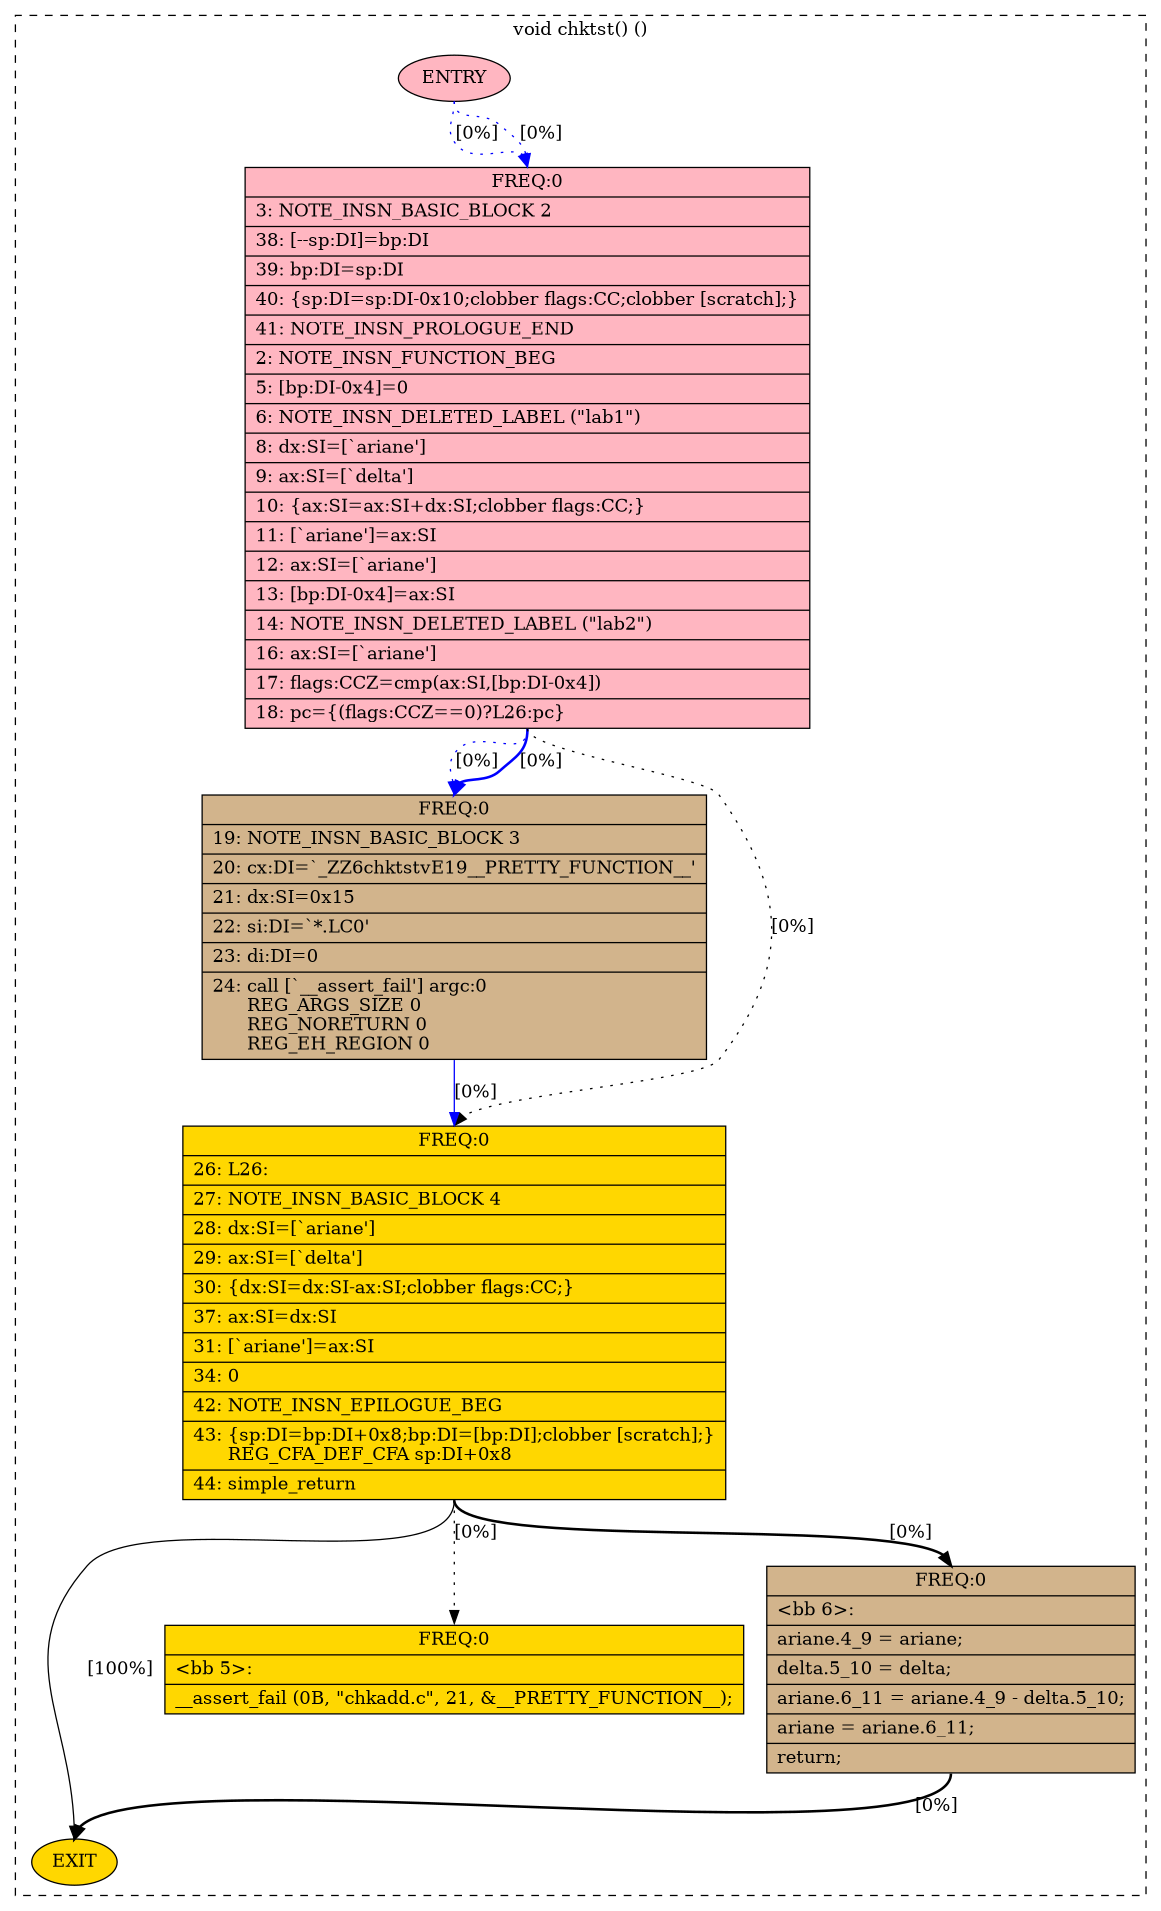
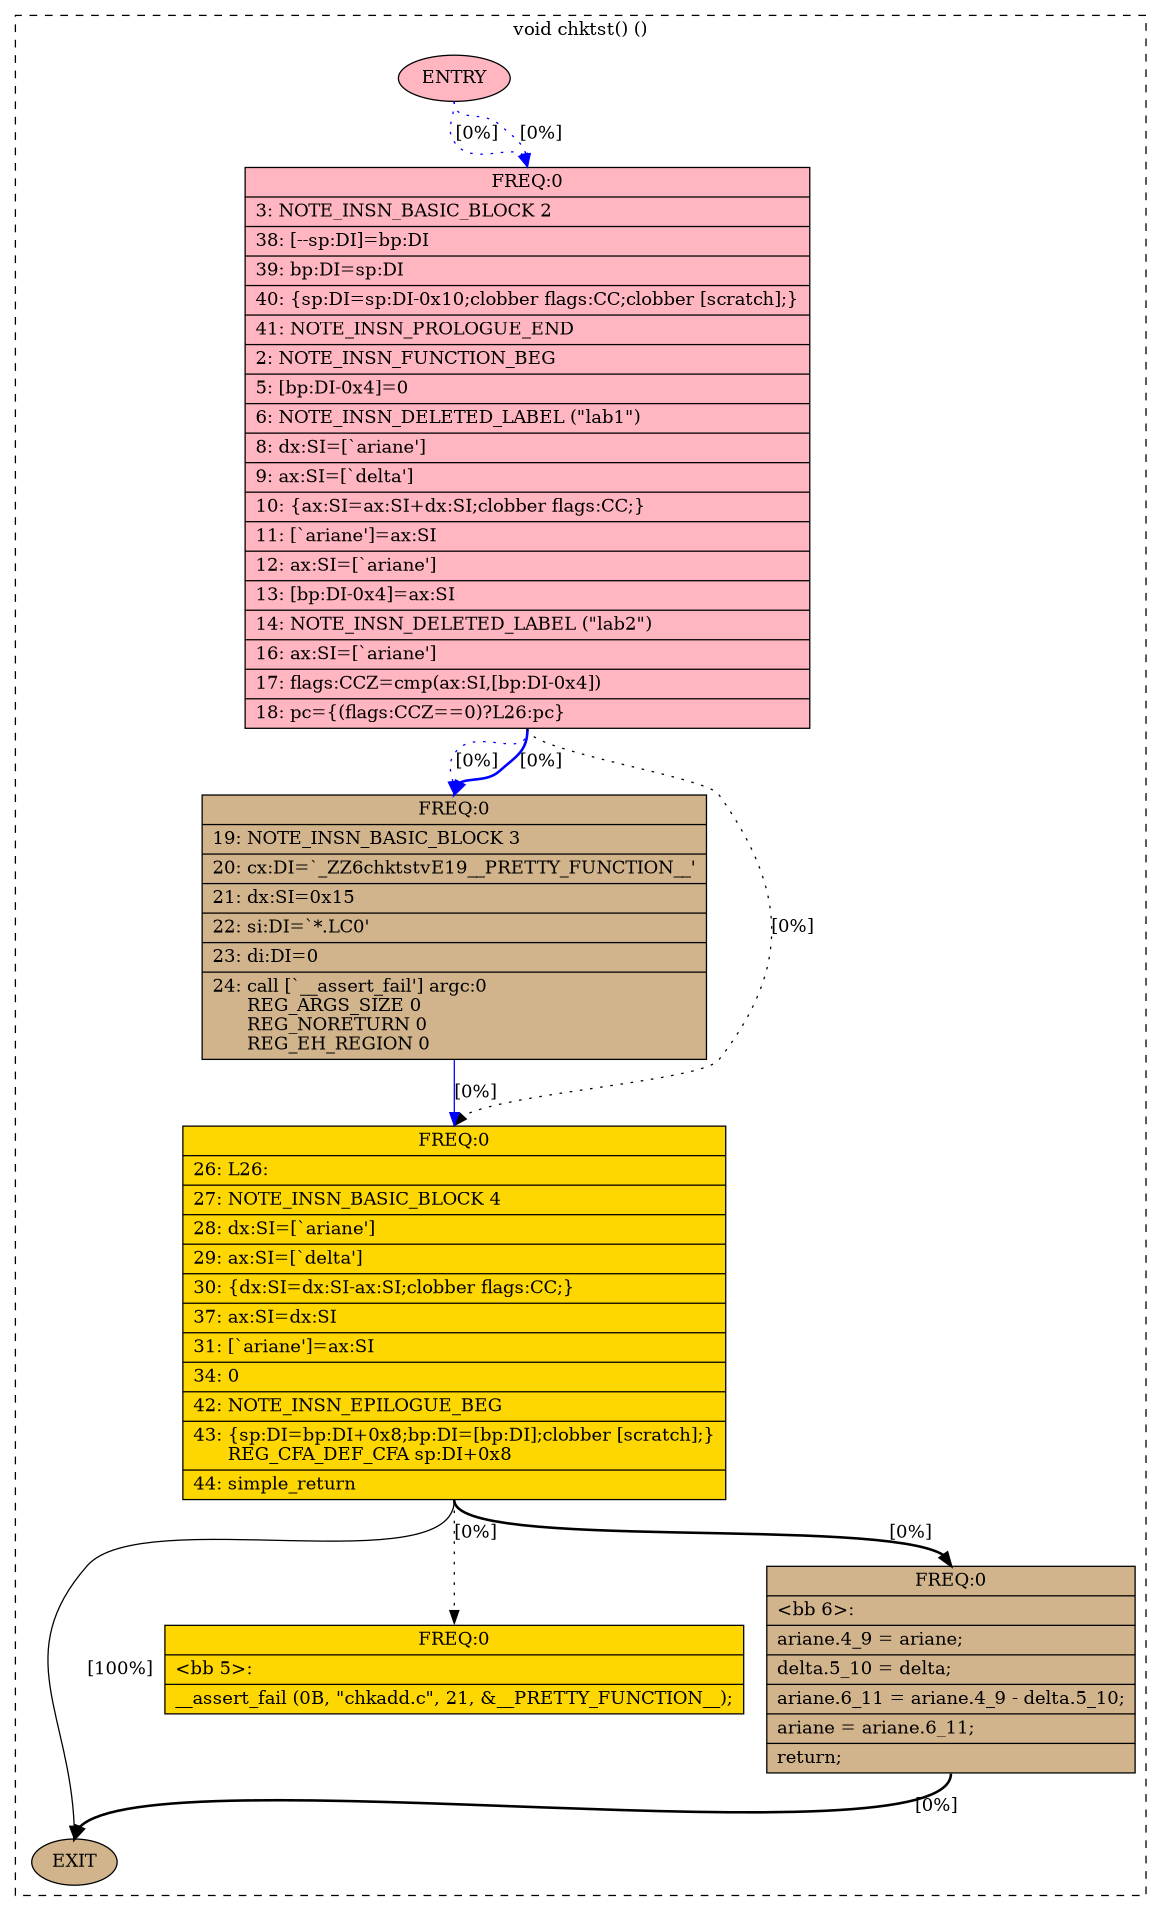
(74, 1862) -> (74, 1862)
